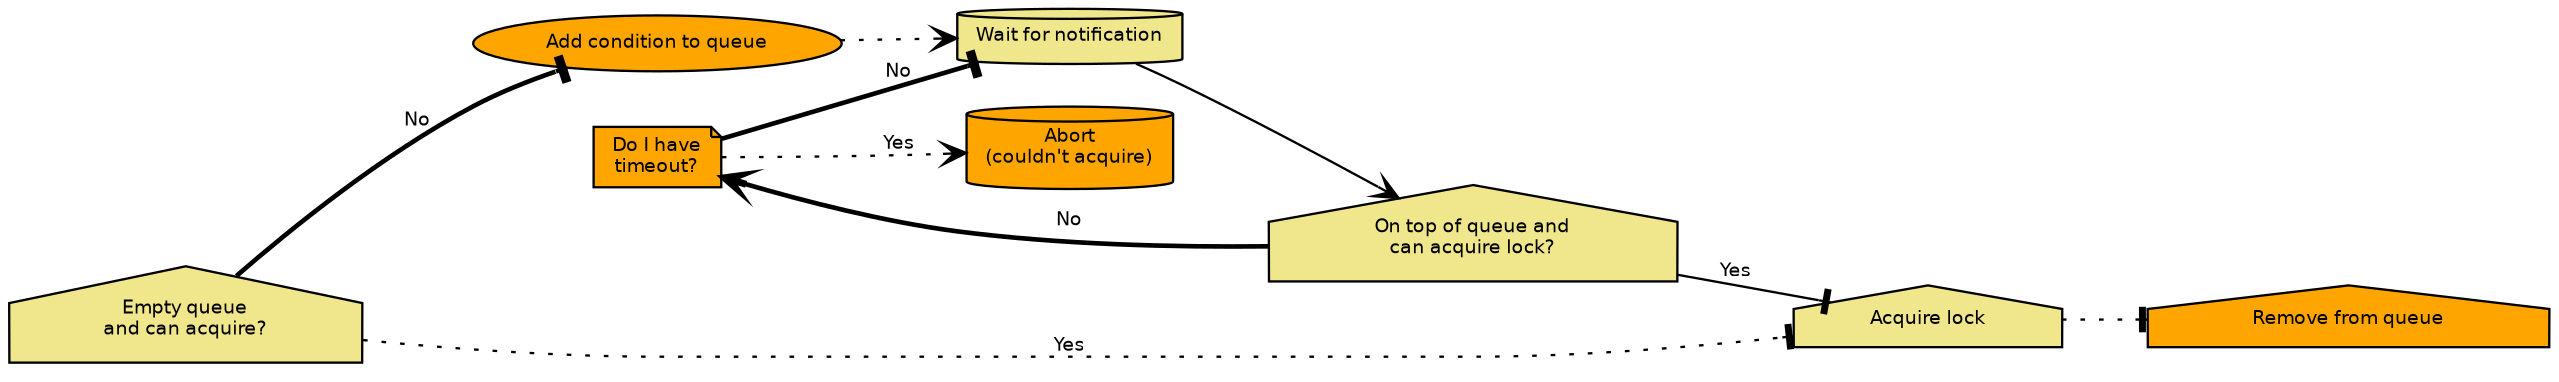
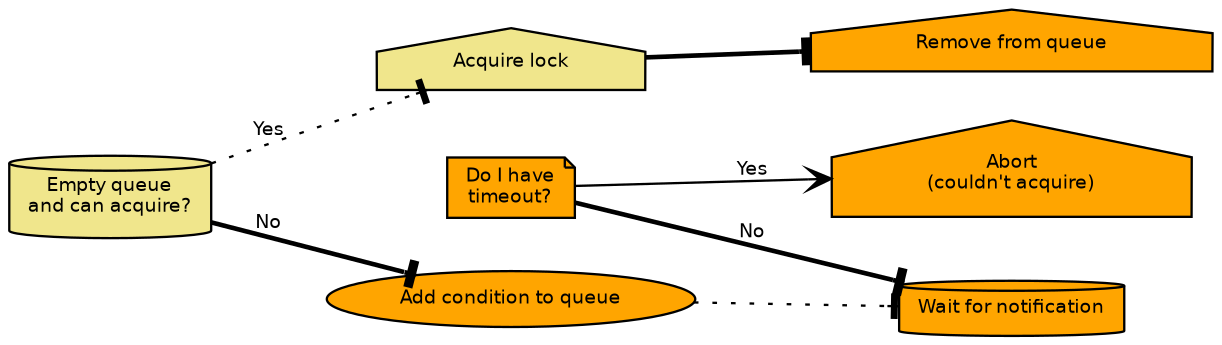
(1070, 36) -> (1012, 308)
(887, 39) -> (790, 304)
(1070, 148) -> (1012, 174)
(832, 156) -> (692, 183)
(1473, 238) -> none
(186, 320) -> (110, 197)
(2098, 320) -> (722, 55)
